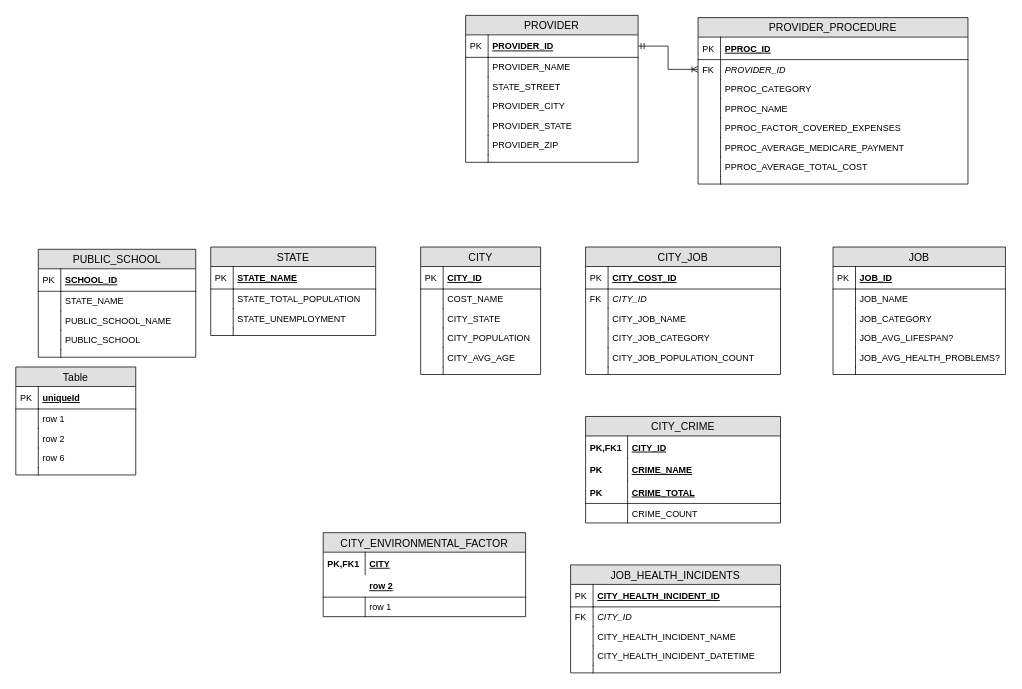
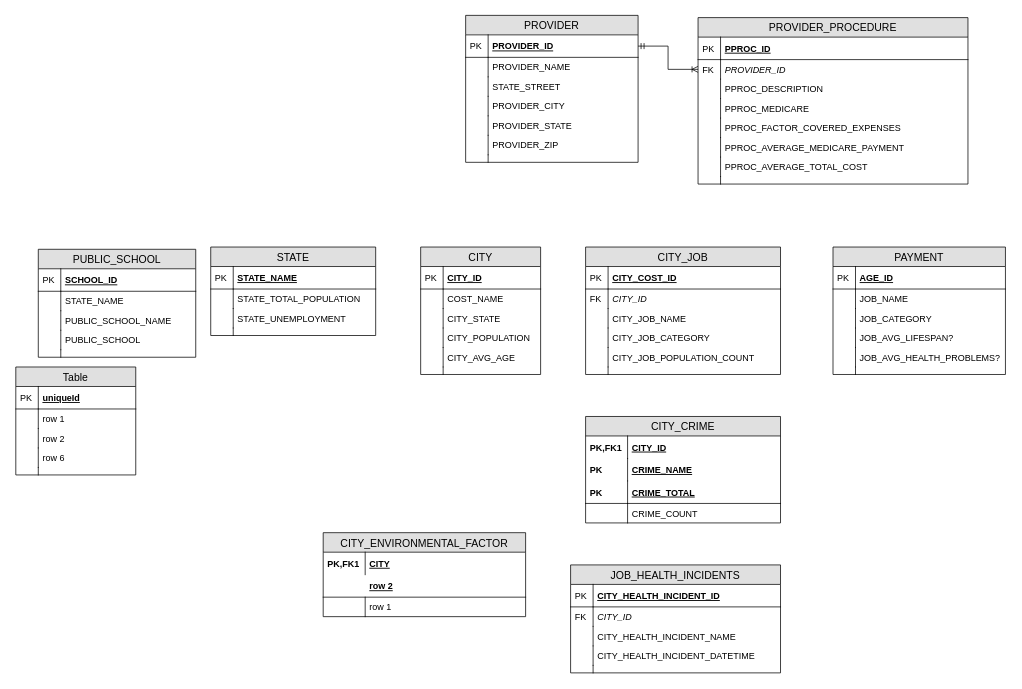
(760, 89) -> (767, 89)
(750, 109) -> (760, 109)
(919, 258) -> (919, 258)
(875, 278) -> (875, 278)
